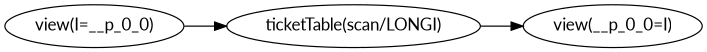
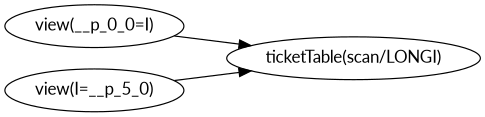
(94, 26) -> (94, 90)
(496, 26) -> (207, 40)
